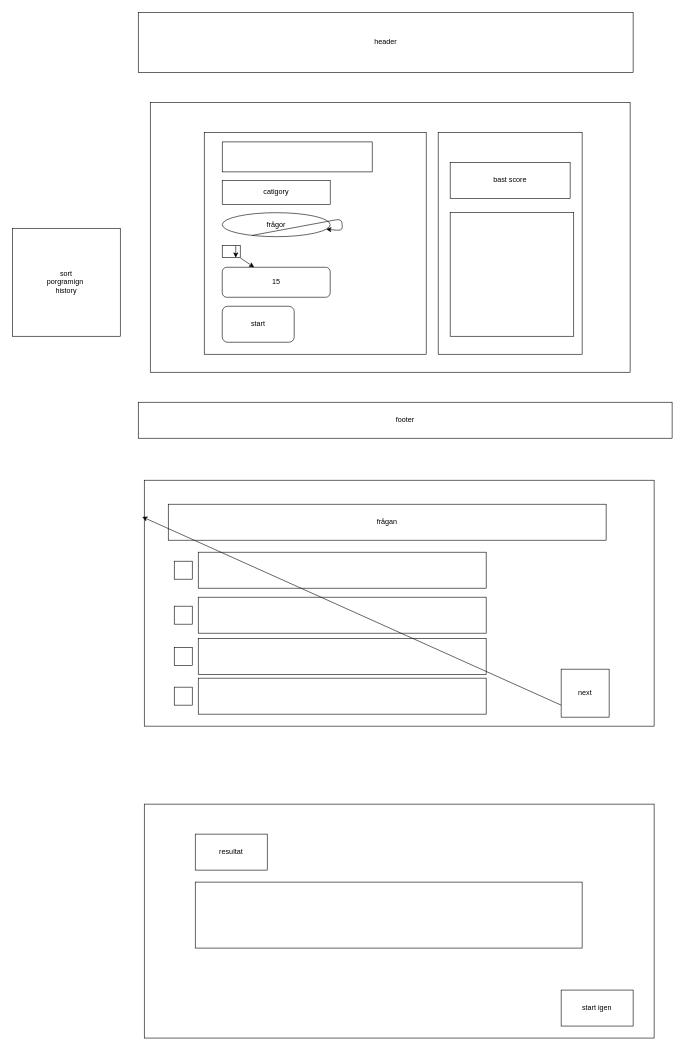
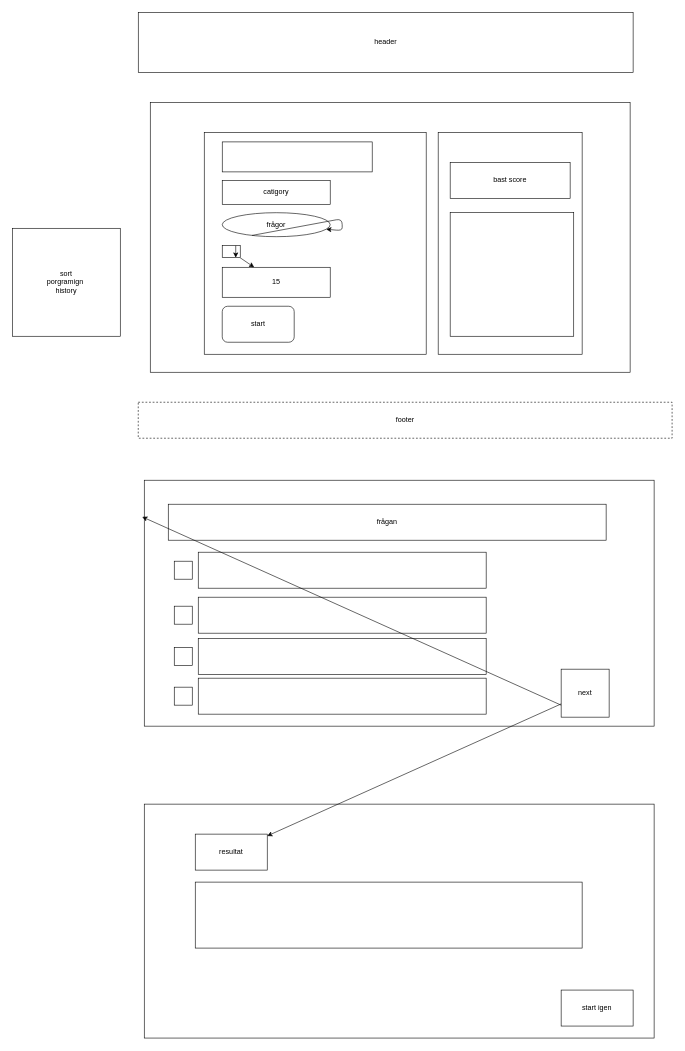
(276, 282) -> (276, 282)
(405, 420) -> (405, 420)
none -> (414, 770)
